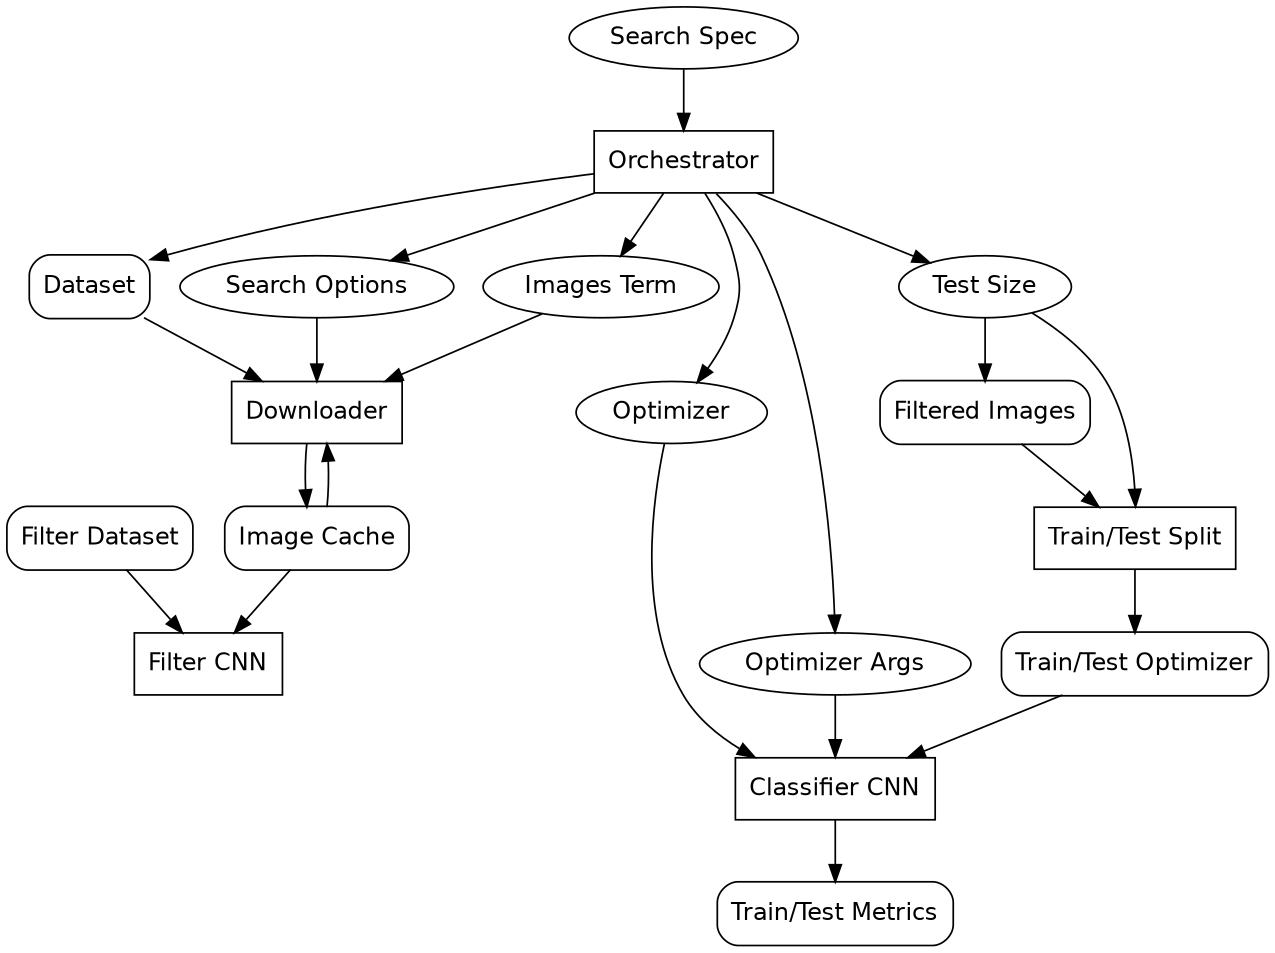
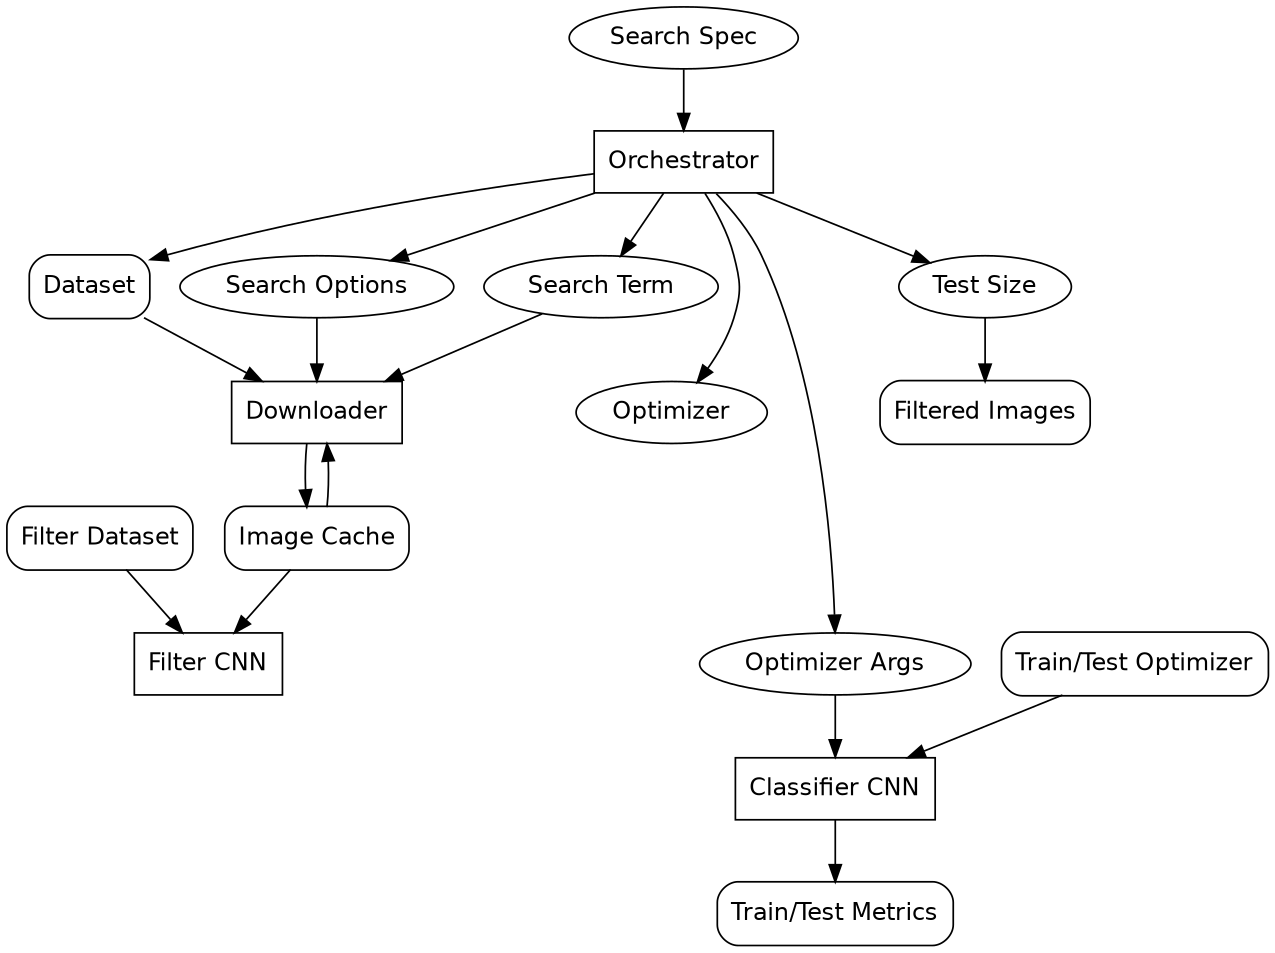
(601, 287) -> (601, 287)
(1135, 538) -> none
(656, 611) -> none
